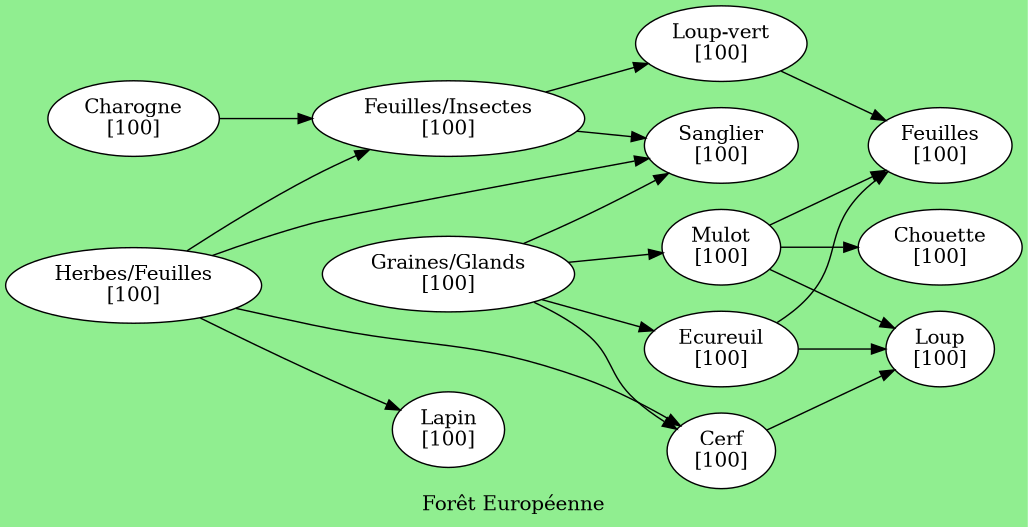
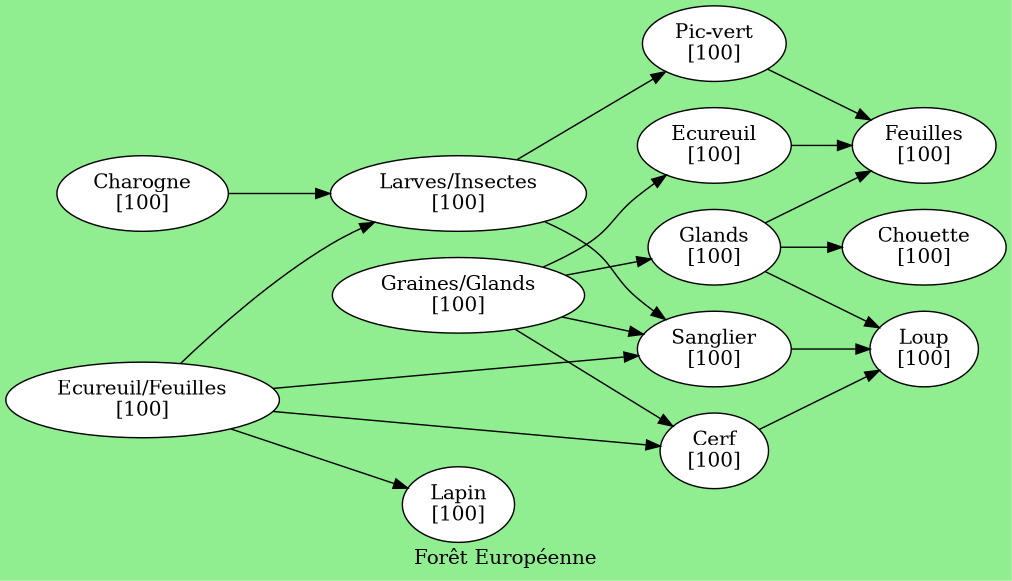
(721, 44) -> (714, 44)
(448, 119) -> (458, 194)
(721, 247) -> (714, 247)
(134, 285) -> (143, 400)
(835, 349) -> (824, 349)
